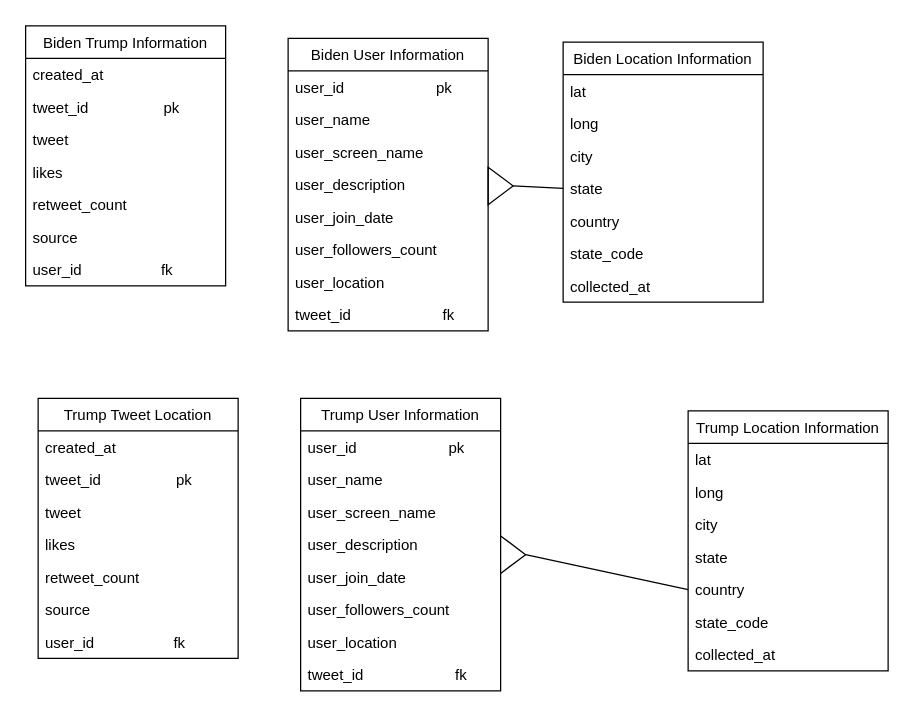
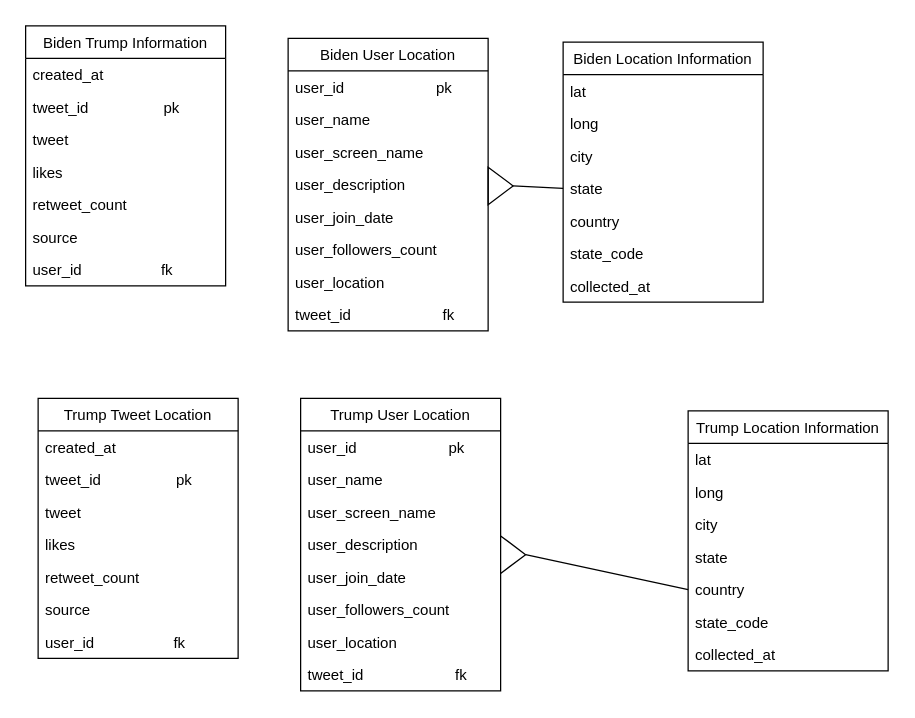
(388, 55) -> (388, 55)
(400, 415) -> (400, 415)
